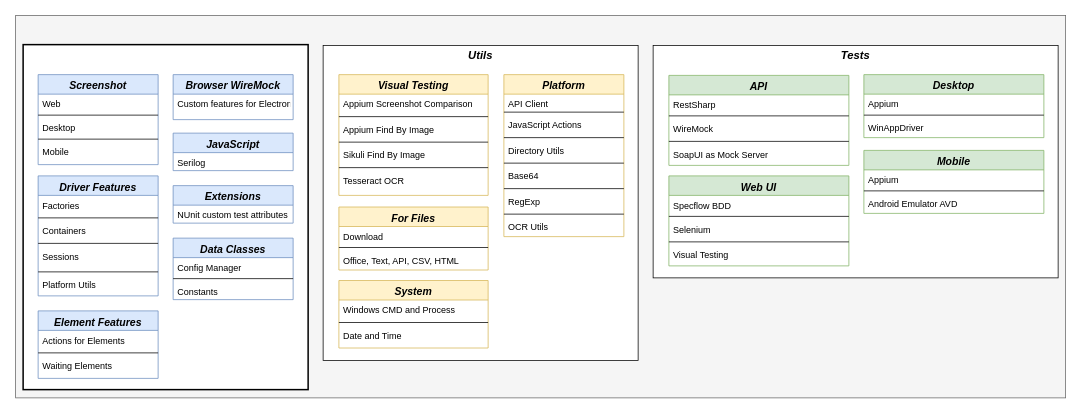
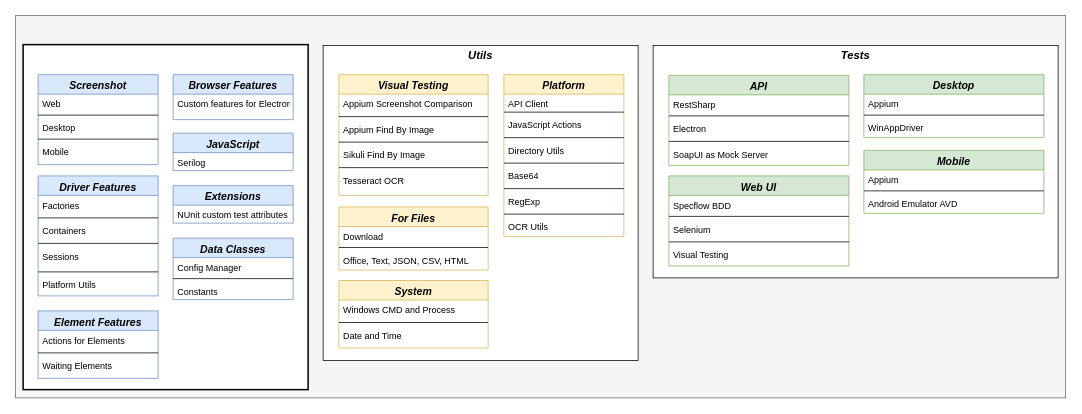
(233, 86) -> (233, 86)
(692, 129) -> (692, 129)
(403, 261) -> (405, 261)
